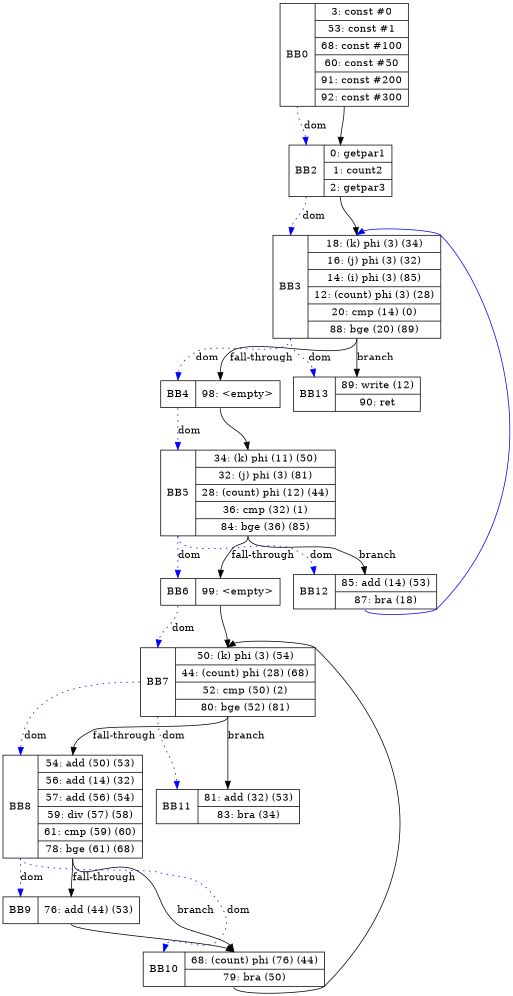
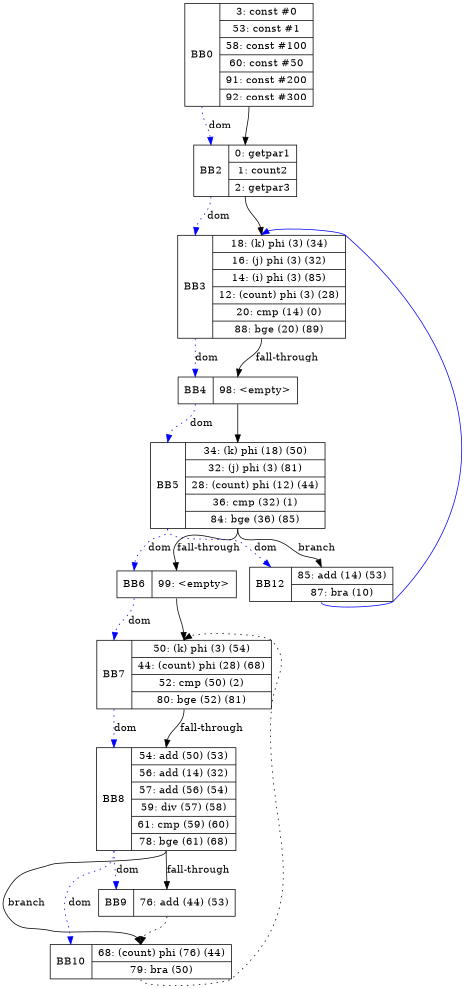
(362, 46) -> (266, 46)
(357, 394) -> none
(266, 458) -> (255, 451)
(386, 600) -> (342, 593)
(228, 807) -> none
(400, 821) -> (279, 821)
(149, 937) -> (157, 929)
